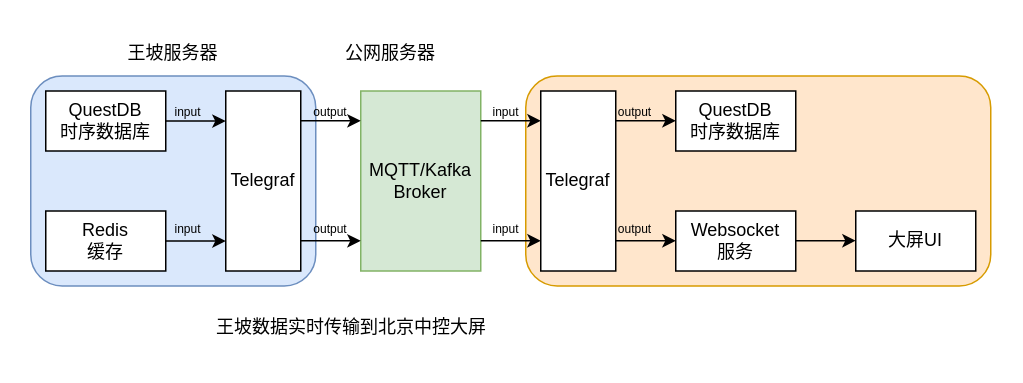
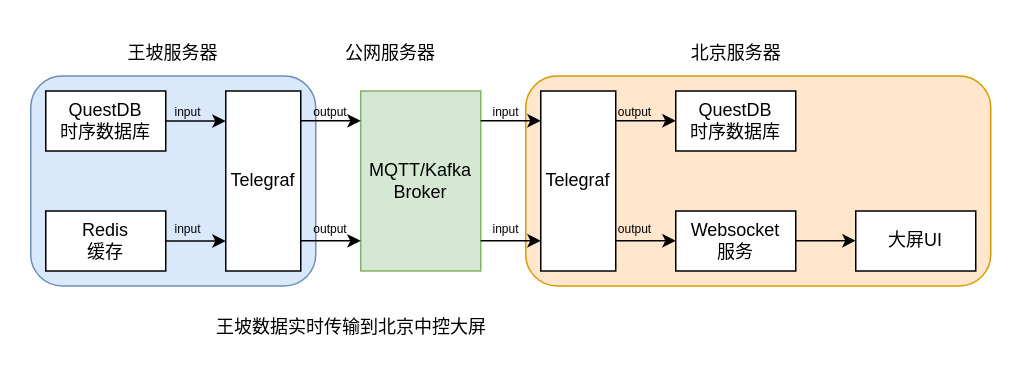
none -> (736, 53)
